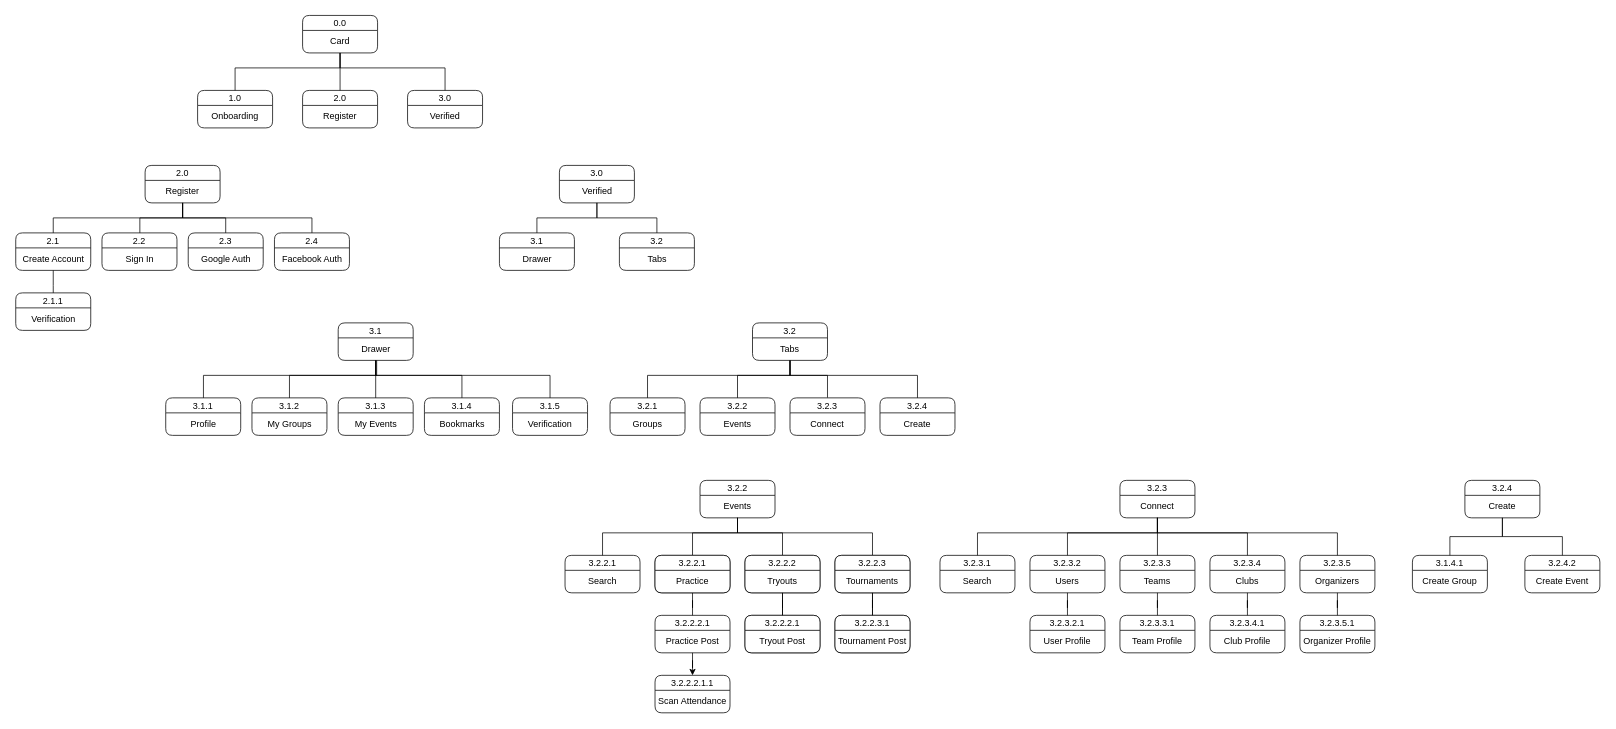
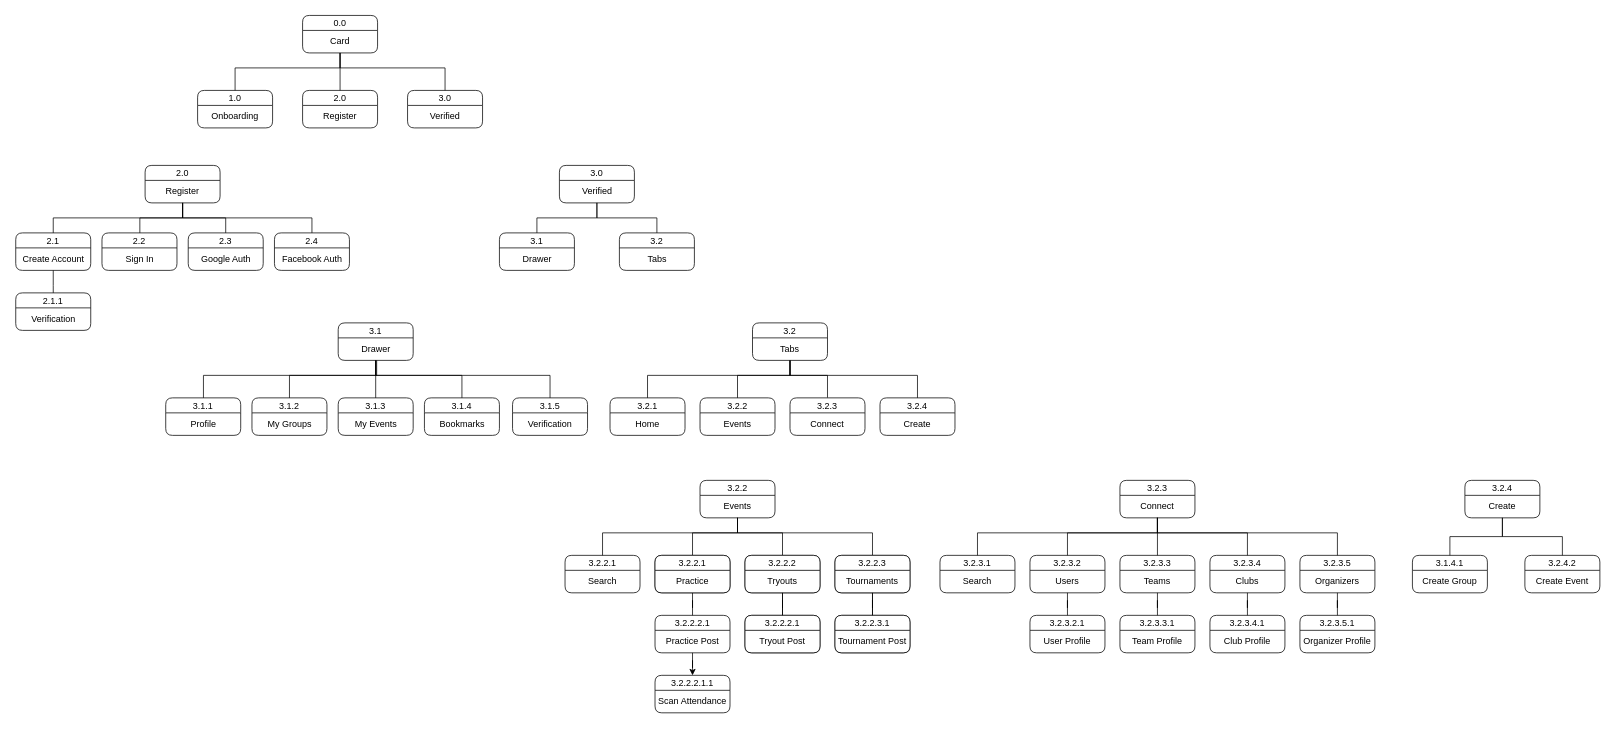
(648, 424) -> (648, 424)
